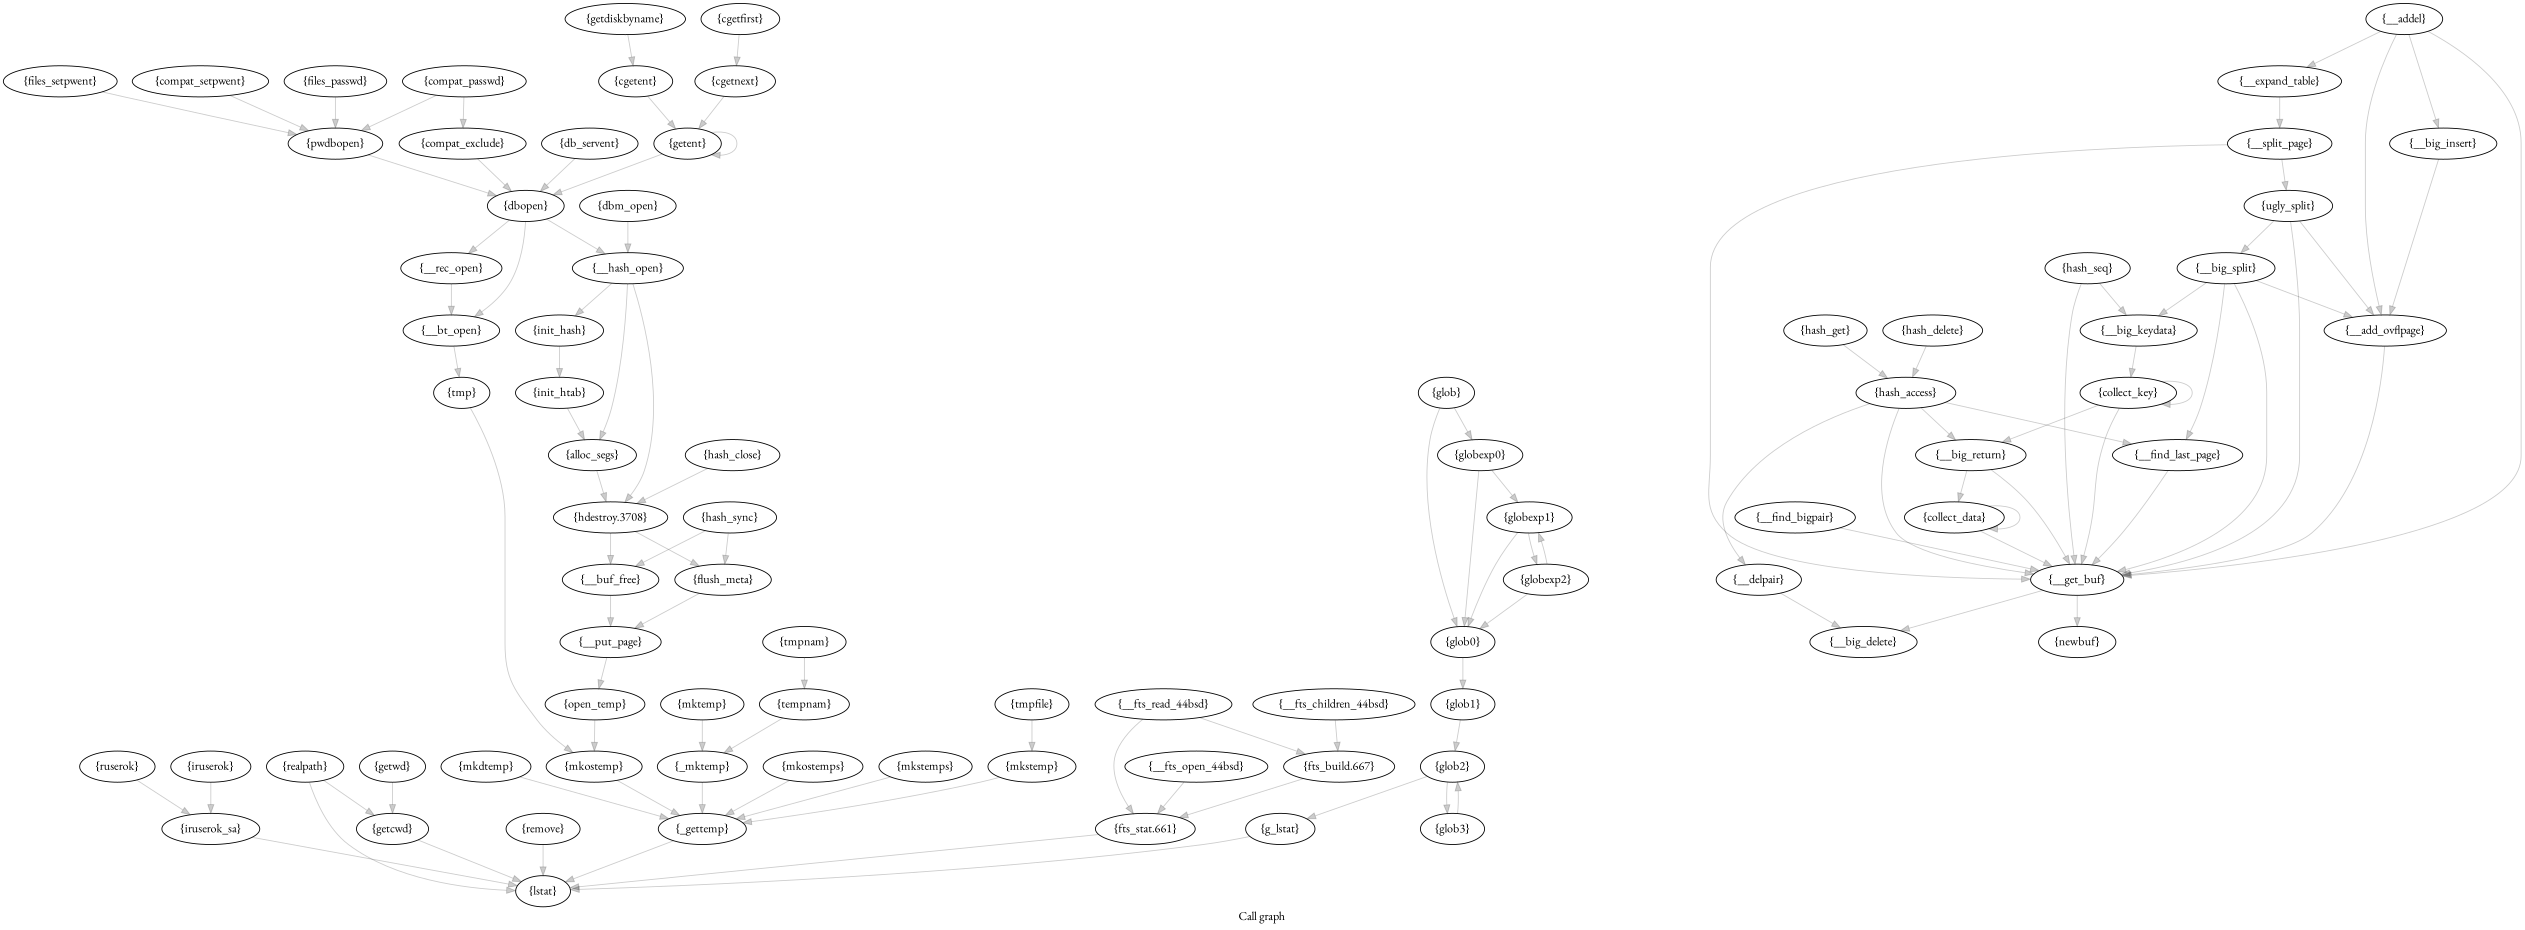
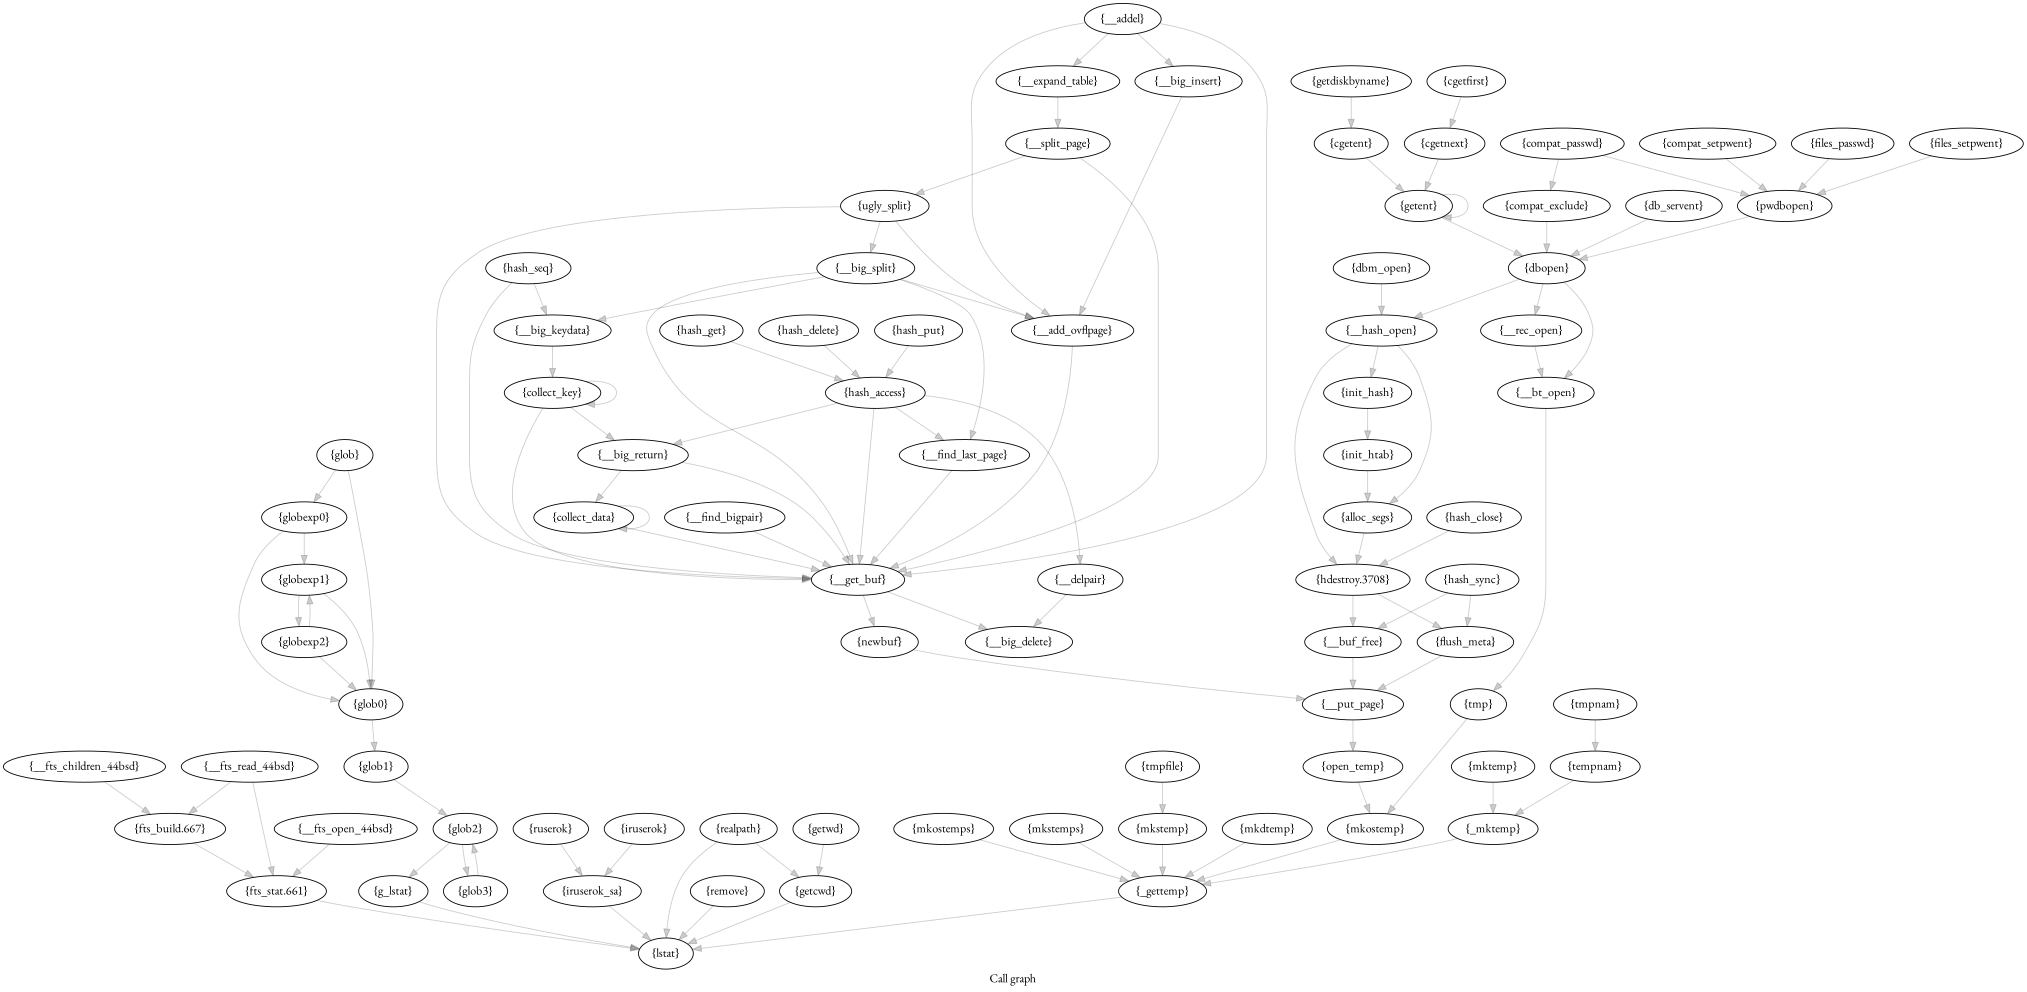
none -> (919, 331)
none -> (1104, 677)
